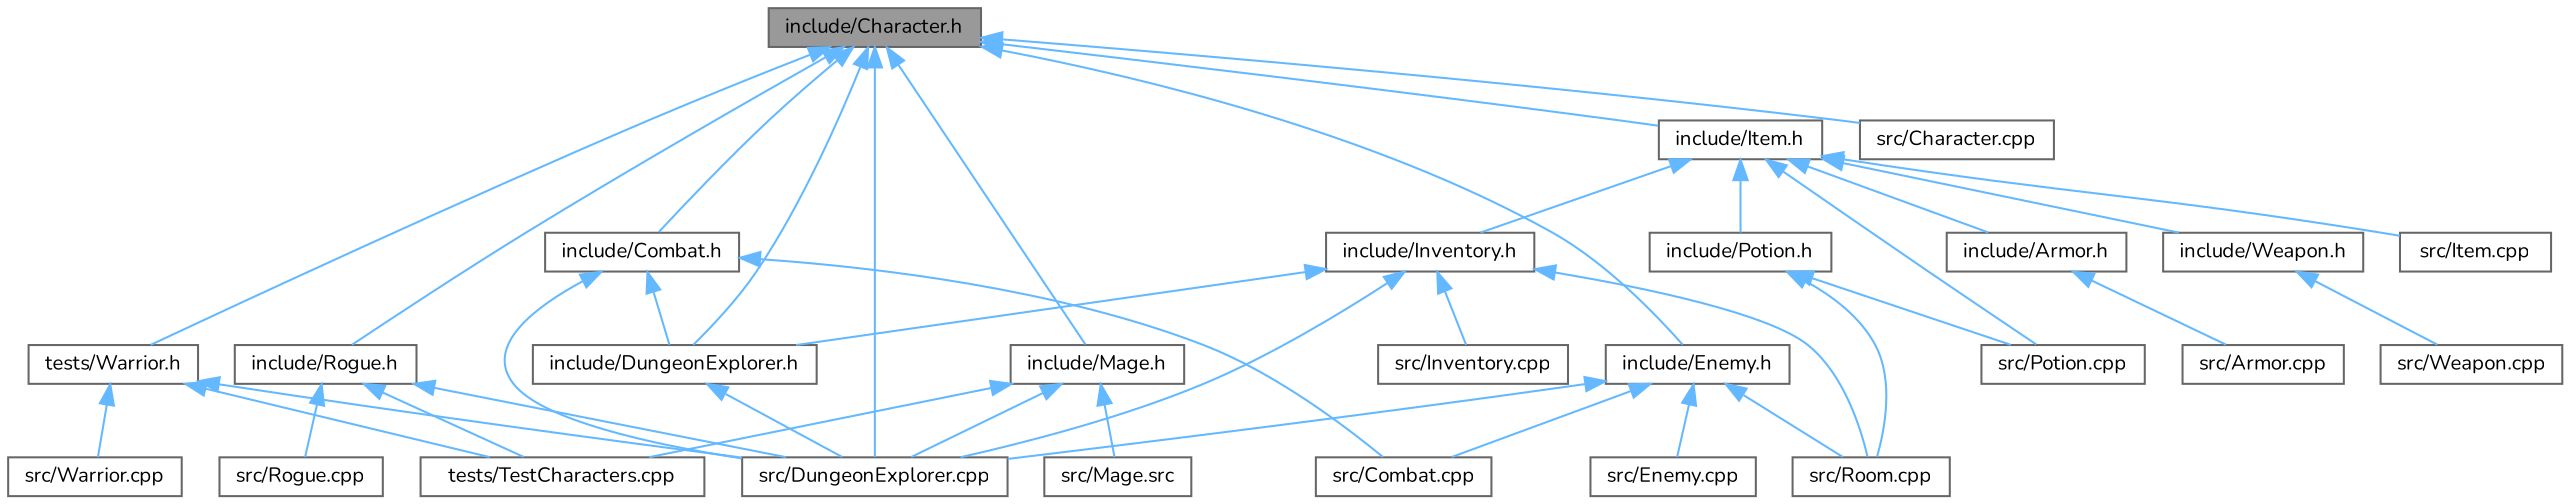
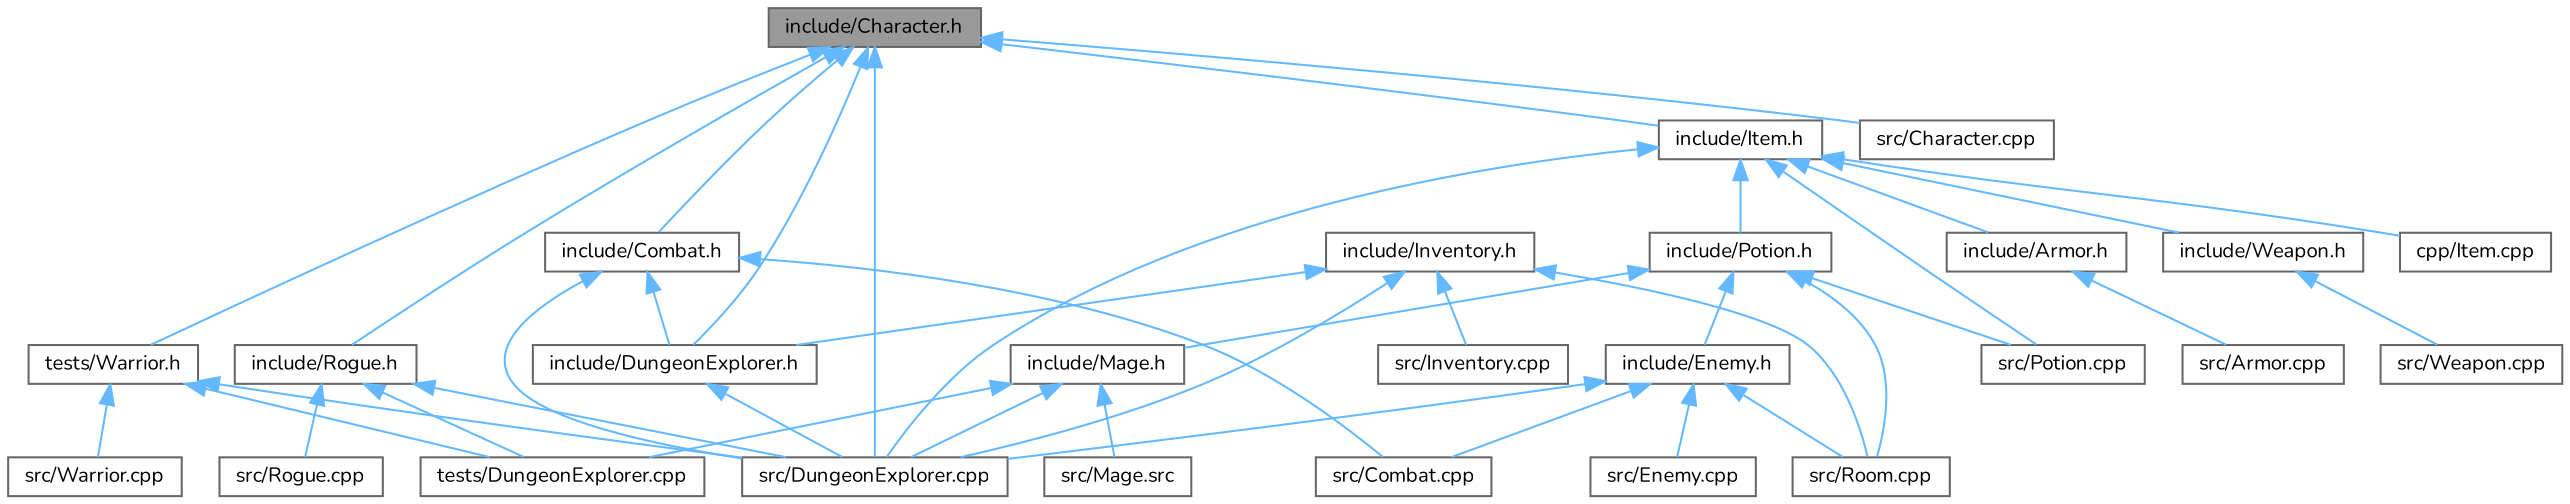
(1366, 149) -> (1715, 320)
(1576, 199) -> (1230, 234)
(992, 205) -> (1407, 310)
(2476, 252) -> (2476, 252)
(562, 477) -> (562, 477)
